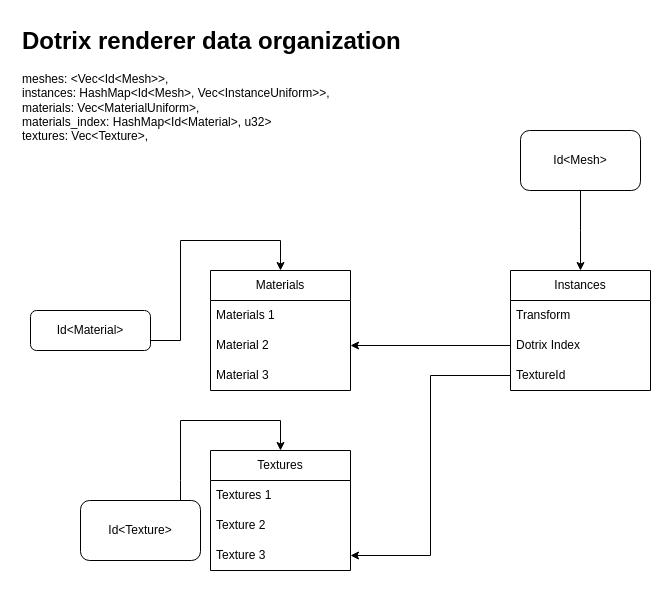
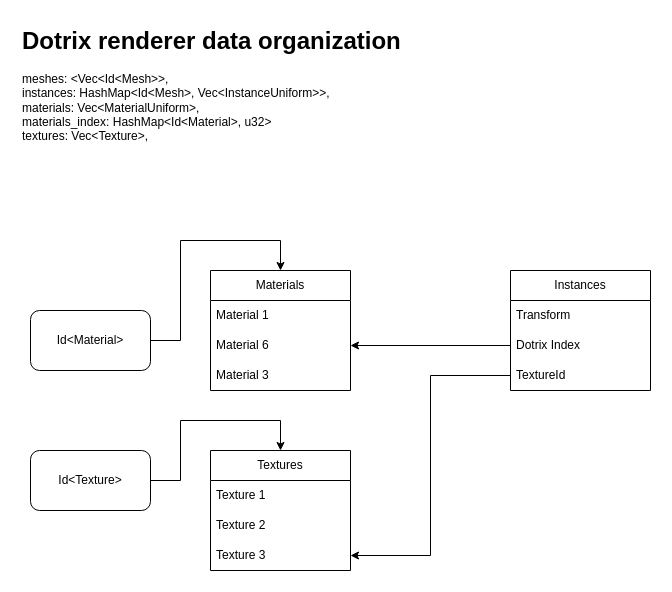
(581, 161) -> none
(581, 227) -> none
(249, 316) -> (245, 316)
(91, 331) -> (91, 341)
(245, 346) -> (245, 346)
(249, 496) -> (245, 496)
(141, 531) -> (91, 481)
